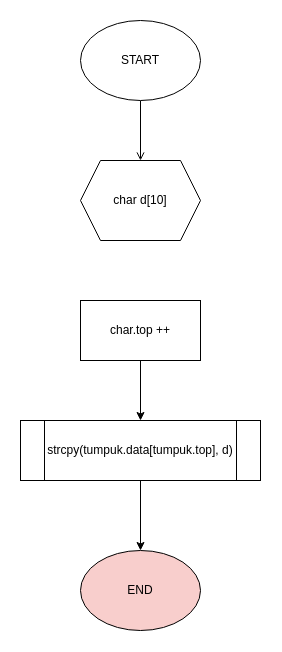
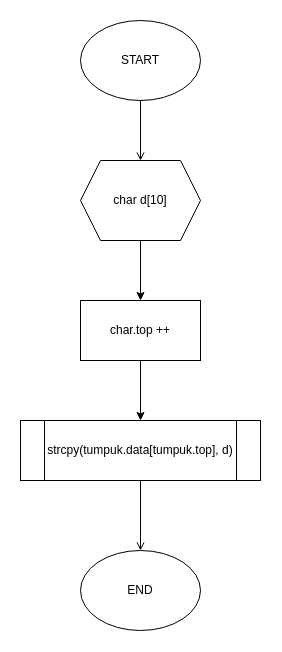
none -> (141, 267)
(141, 542) -> (141, 544)
(141, 591) -> (141, 591)
